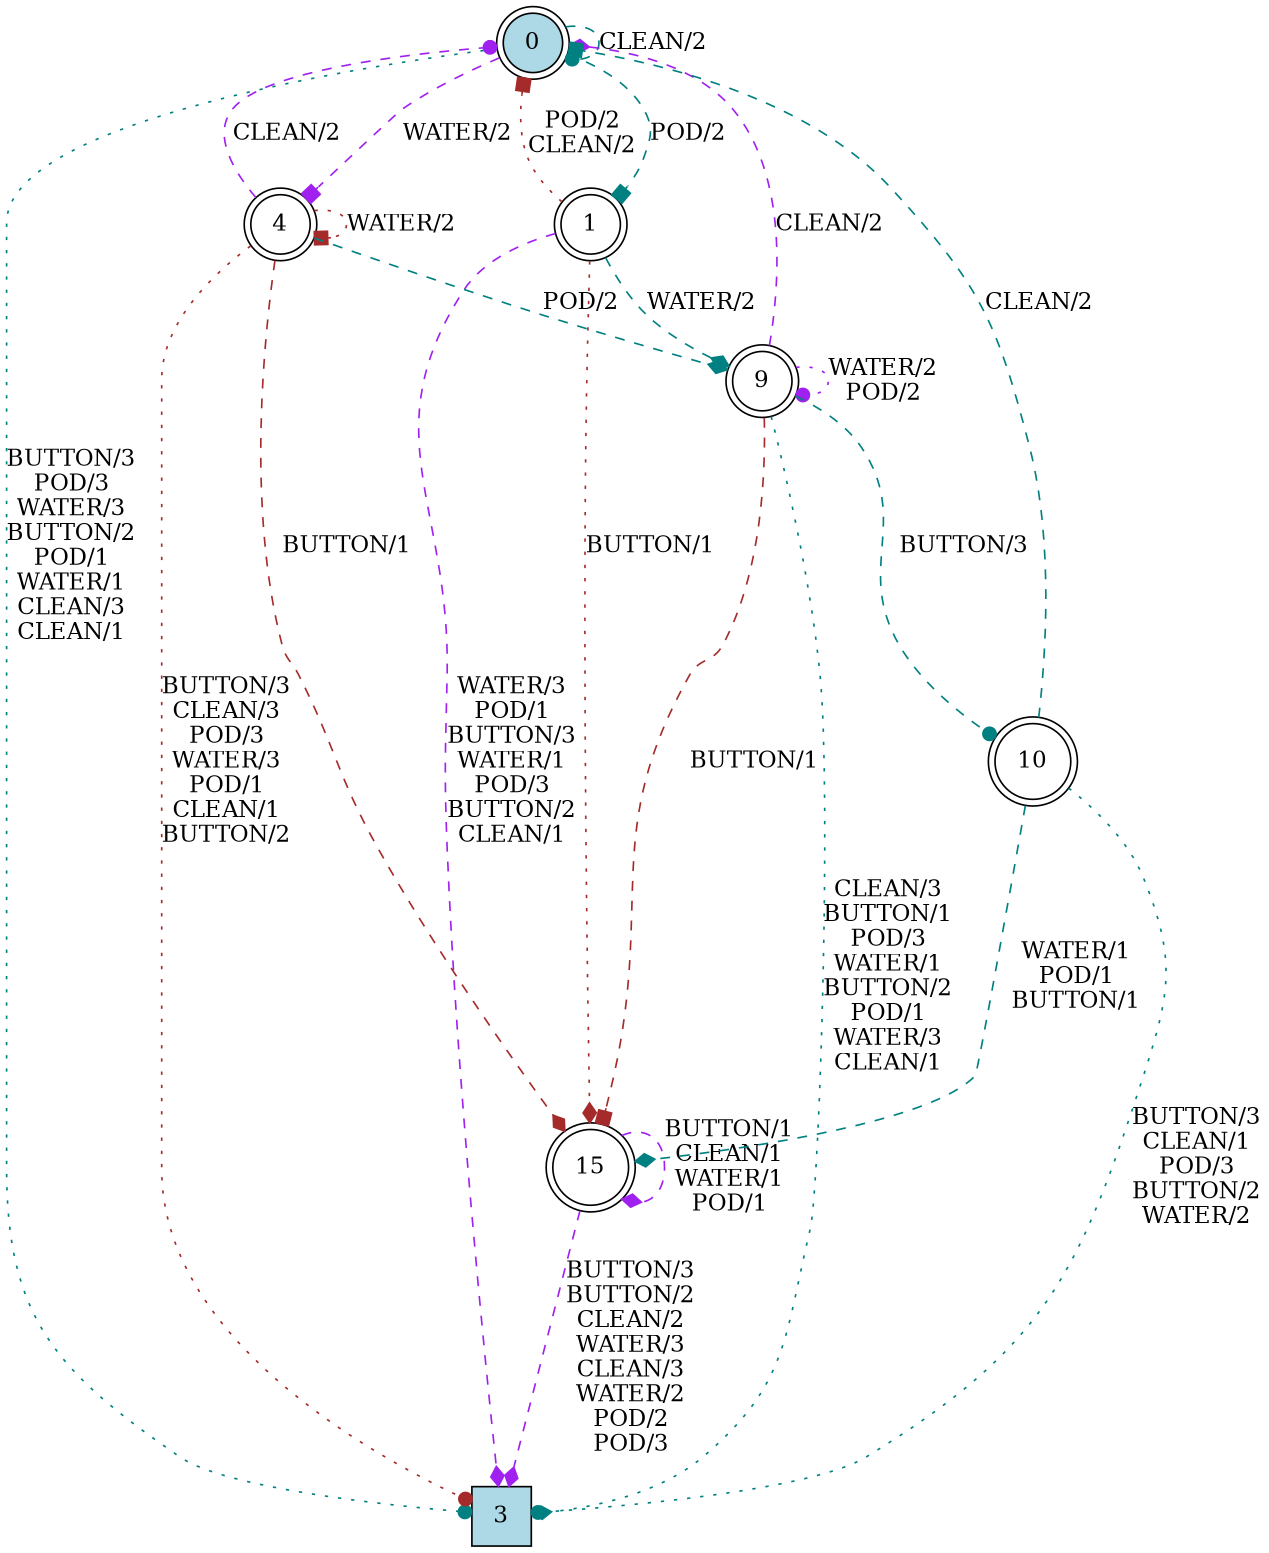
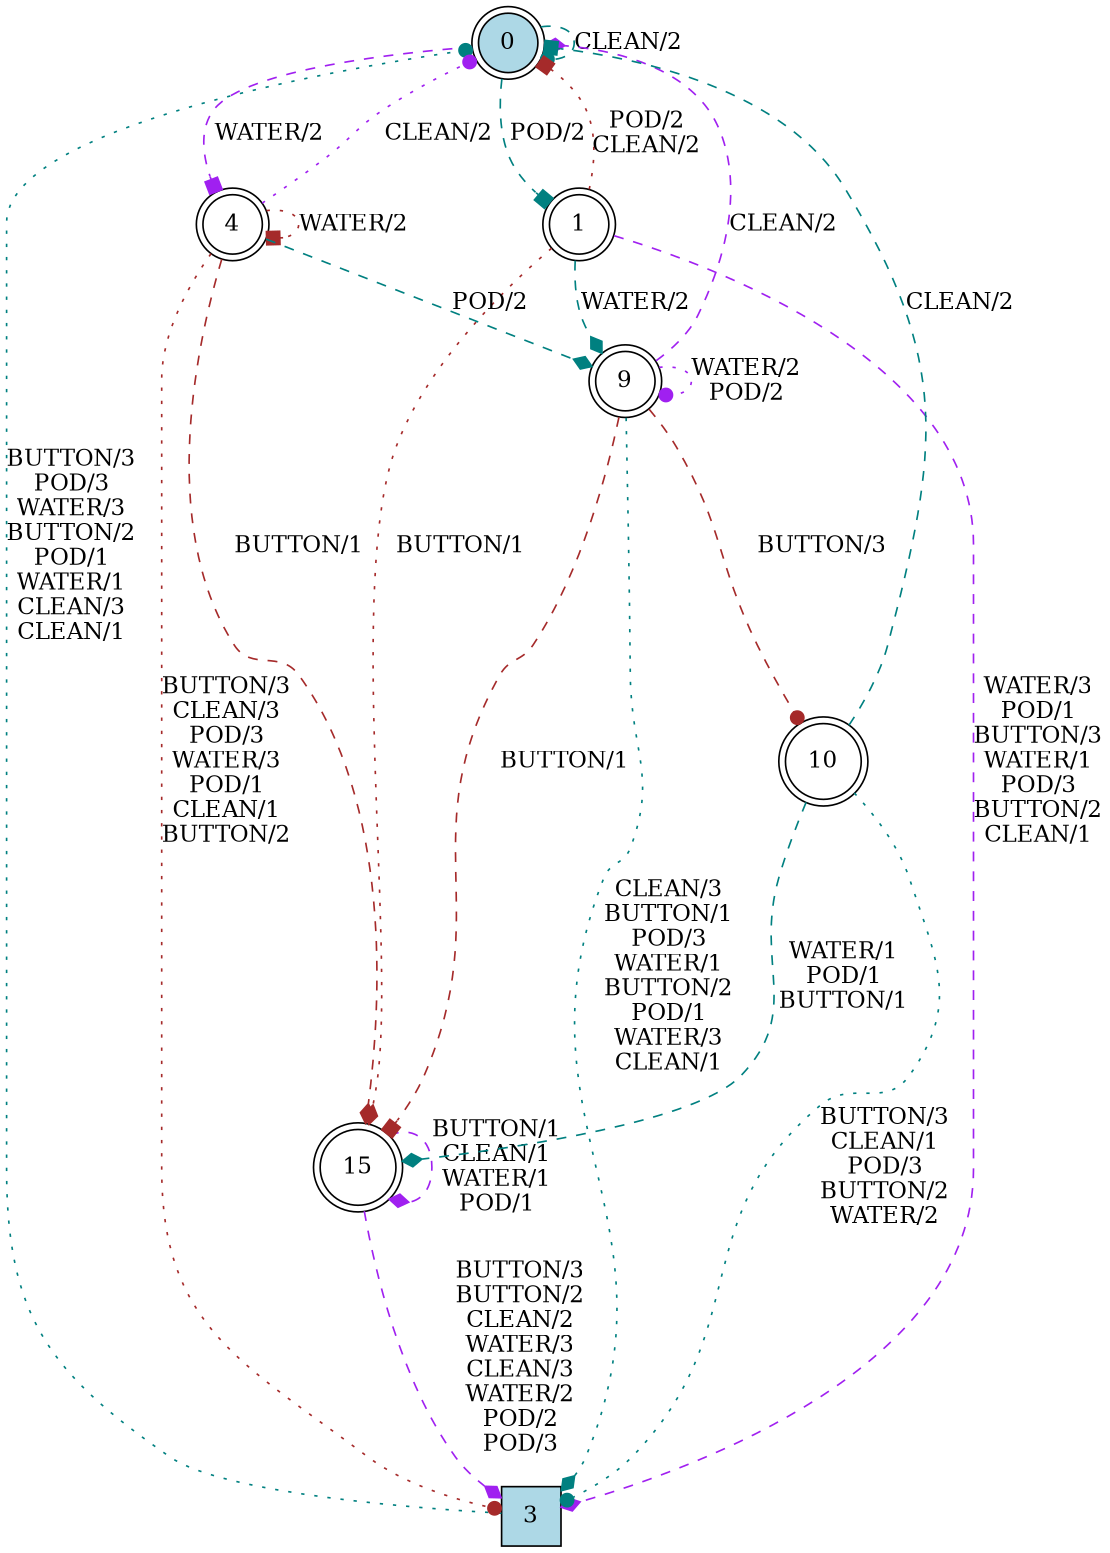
(233, 109) -> (359, 128)
(881, 564) -> (724, 559)
(7, 747) -> (7, 790)
